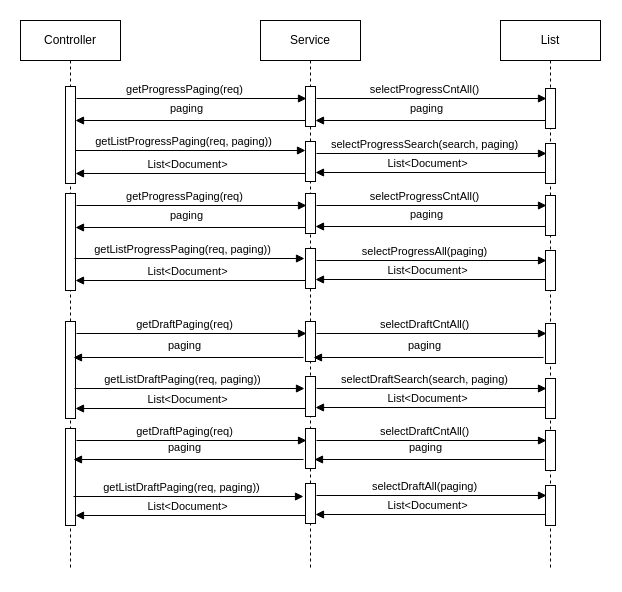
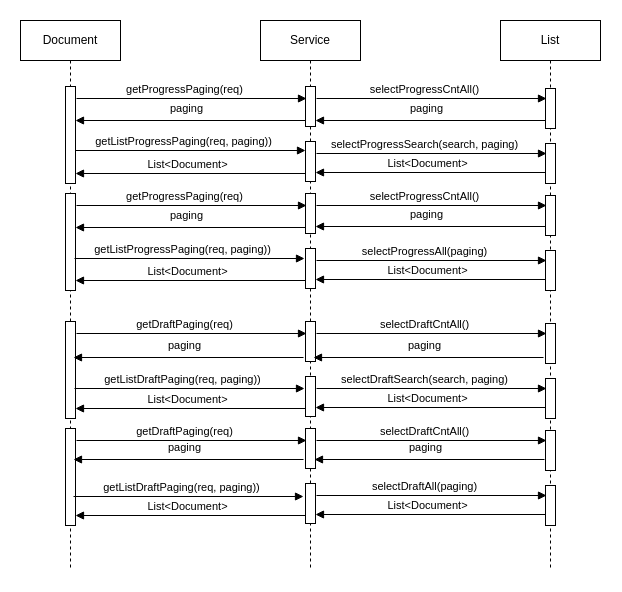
(71, 41) -> (71, 41)
